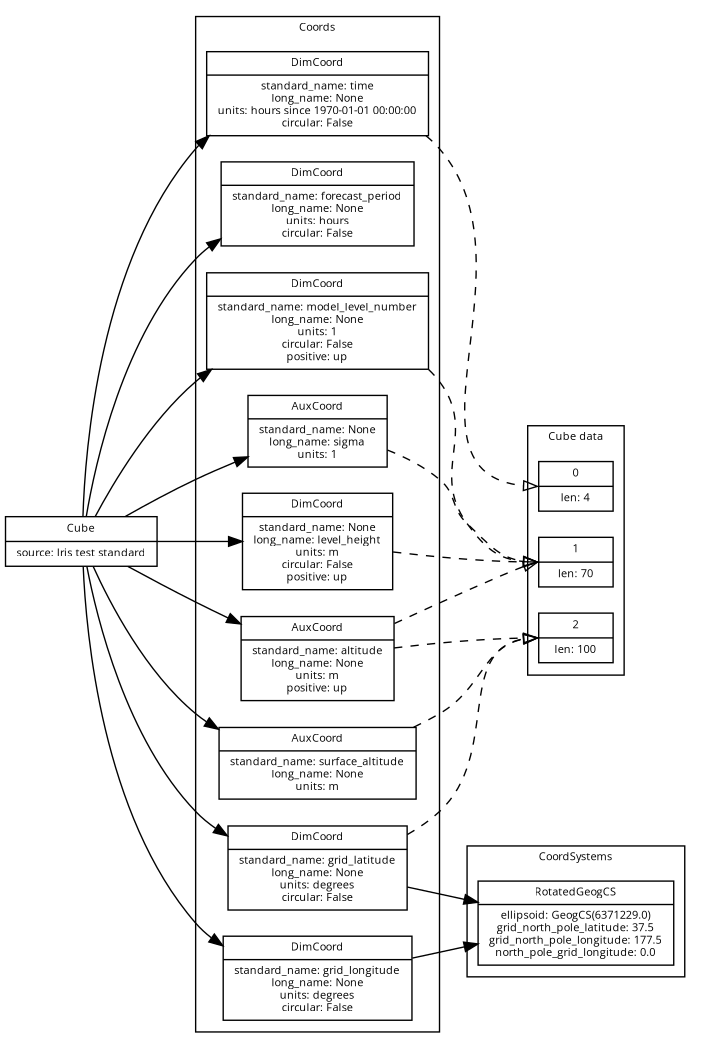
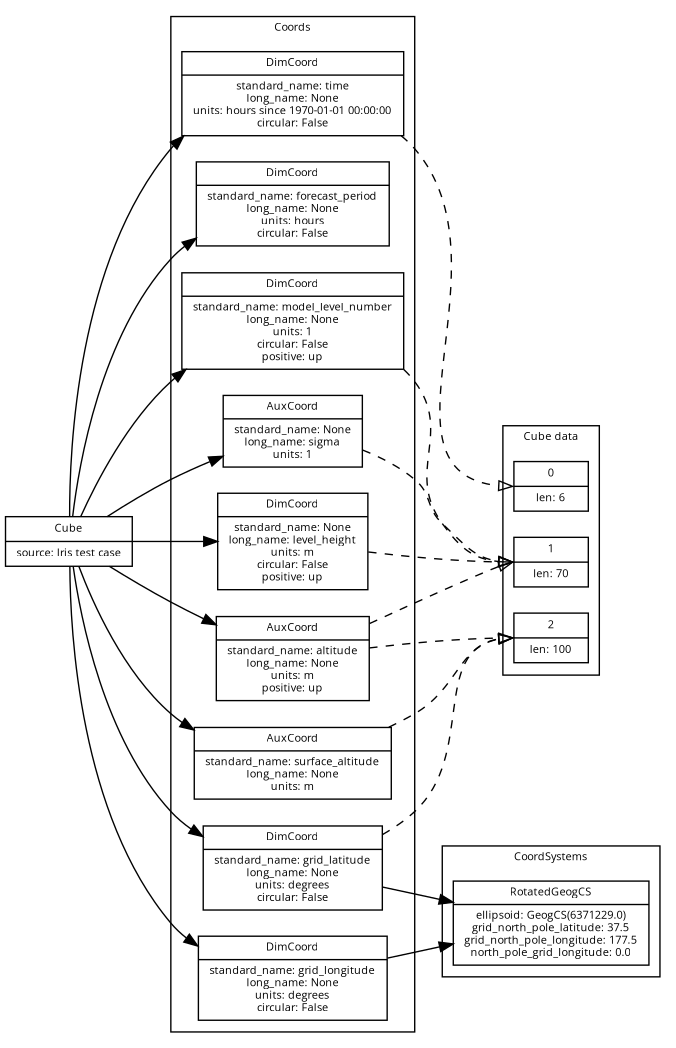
(576, 498) -> (551, 498)
(81, 553) -> (69, 553)
